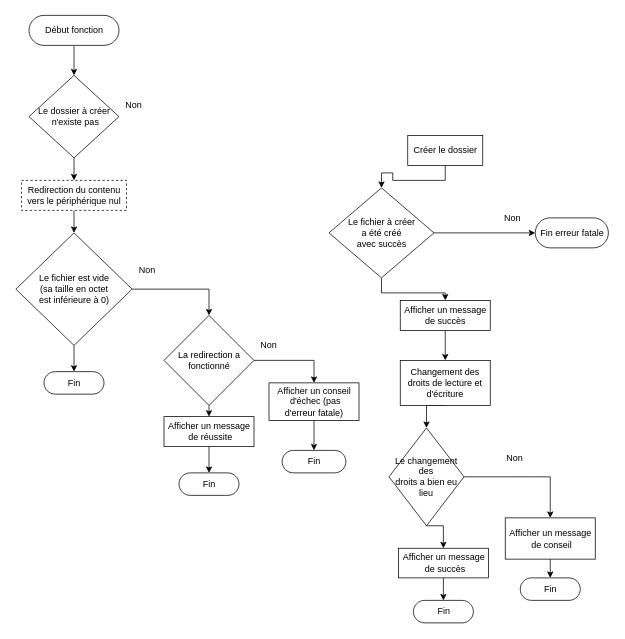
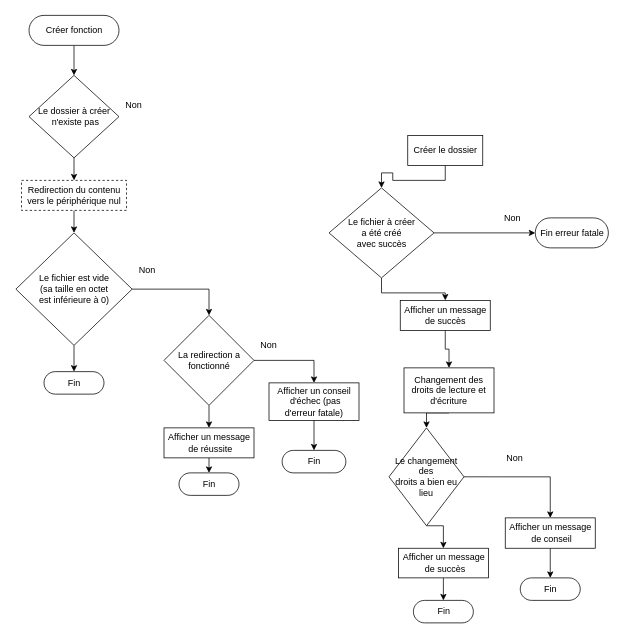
(74, 30) -> (74, 30)
(445, 383) -> (449, 390)
(209, 432) -> (209, 443)
(550, 539) -> (550, 533)
